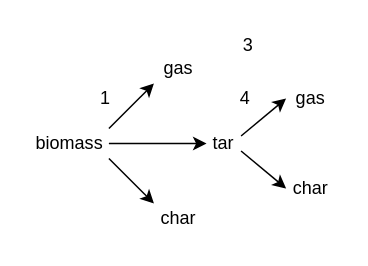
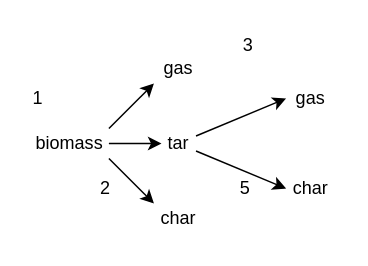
(106, 98) -> (38, 98)
(245, 98) -> none
(224, 143) -> (179, 143)
none -> (106, 188)
none -> (245, 188)
